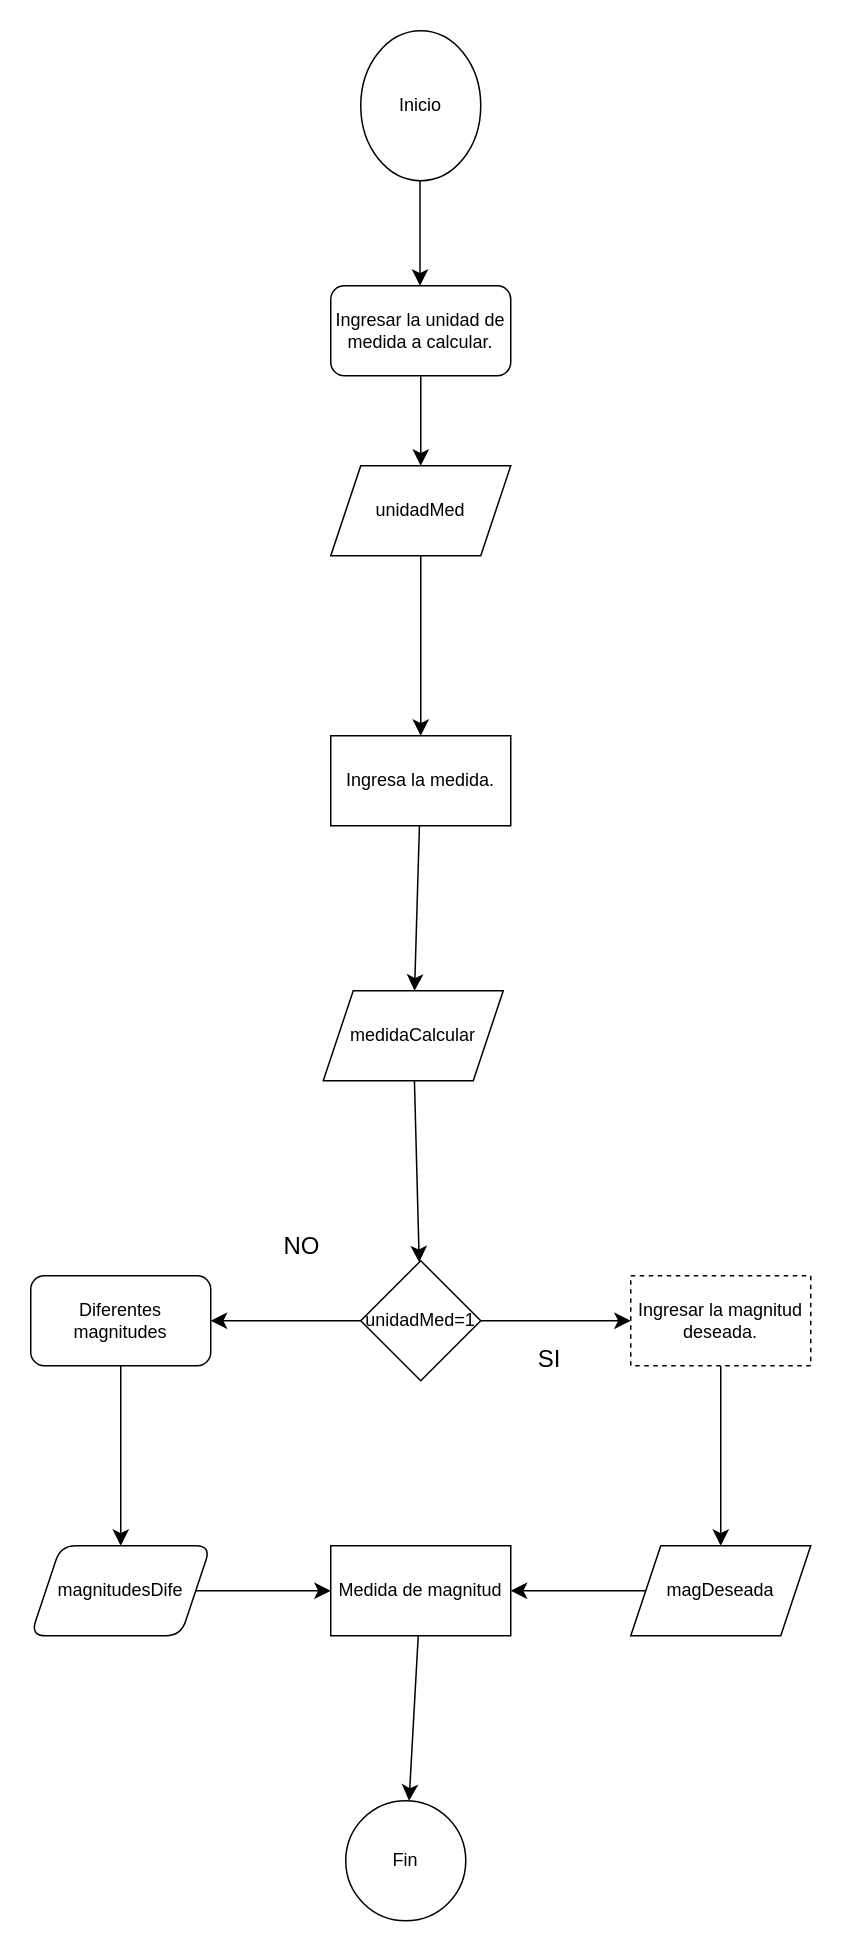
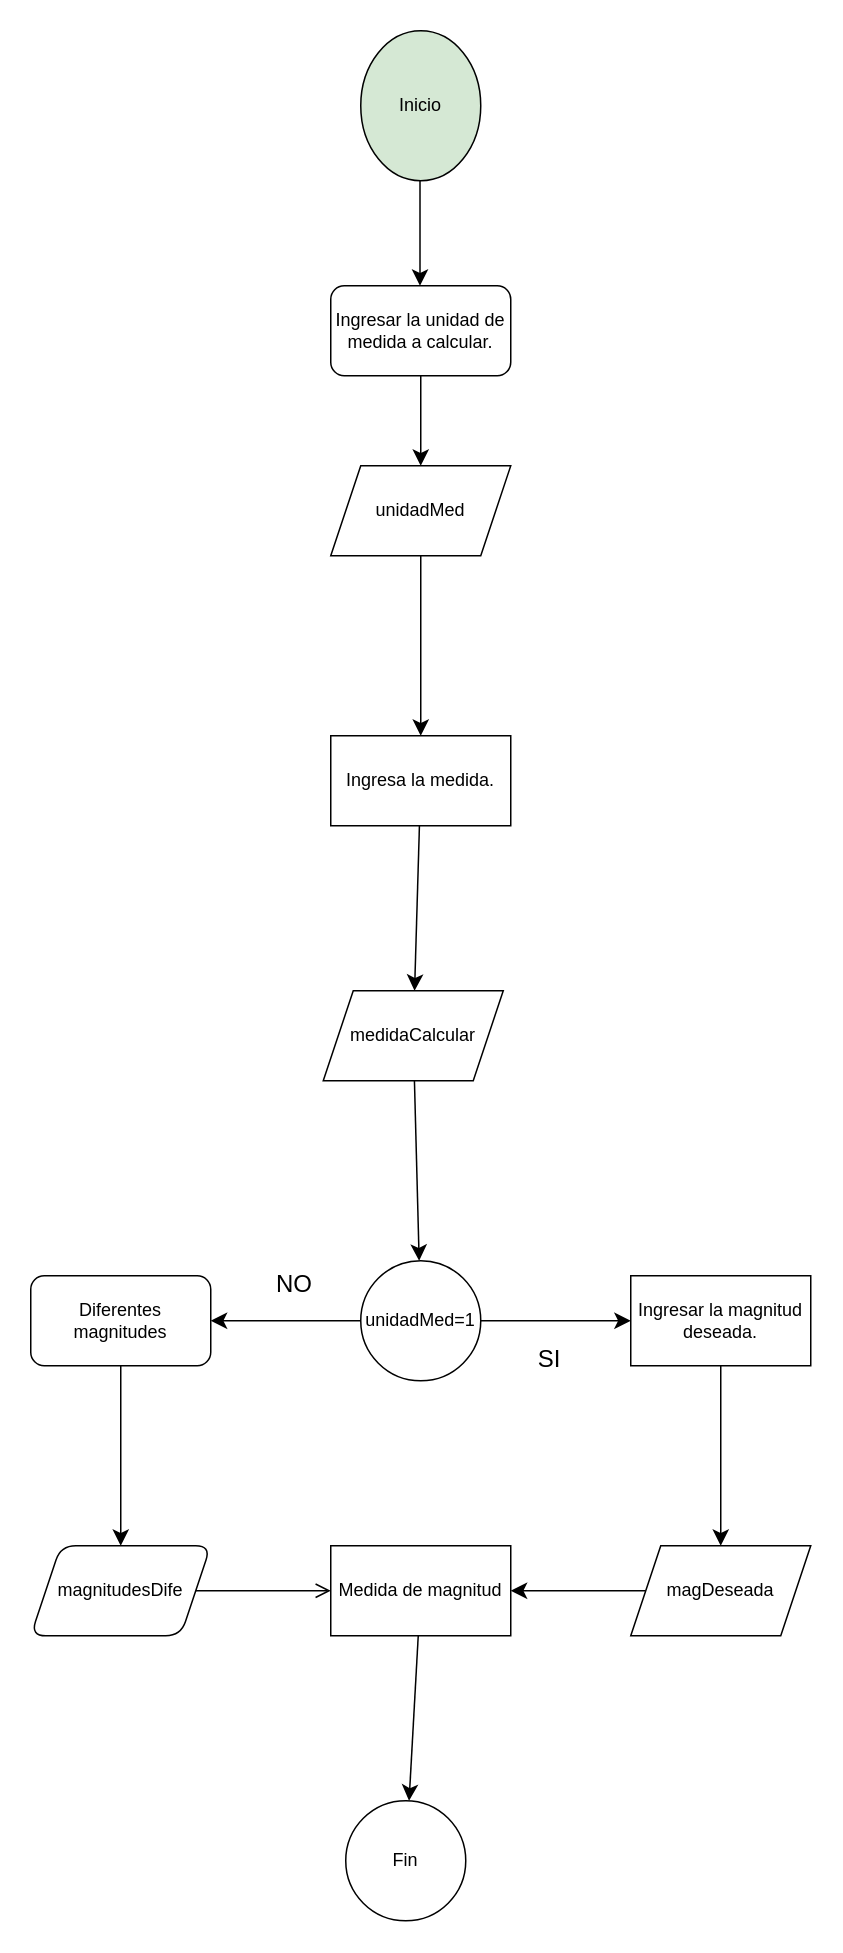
(421, 106) -> (421, 106)
(302, 1246) -> (295, 1283)
(421, 1321) -> (421, 1321)
(721, 1321) -> (721, 1321)
(317, 1591) -> (320, 1591)
